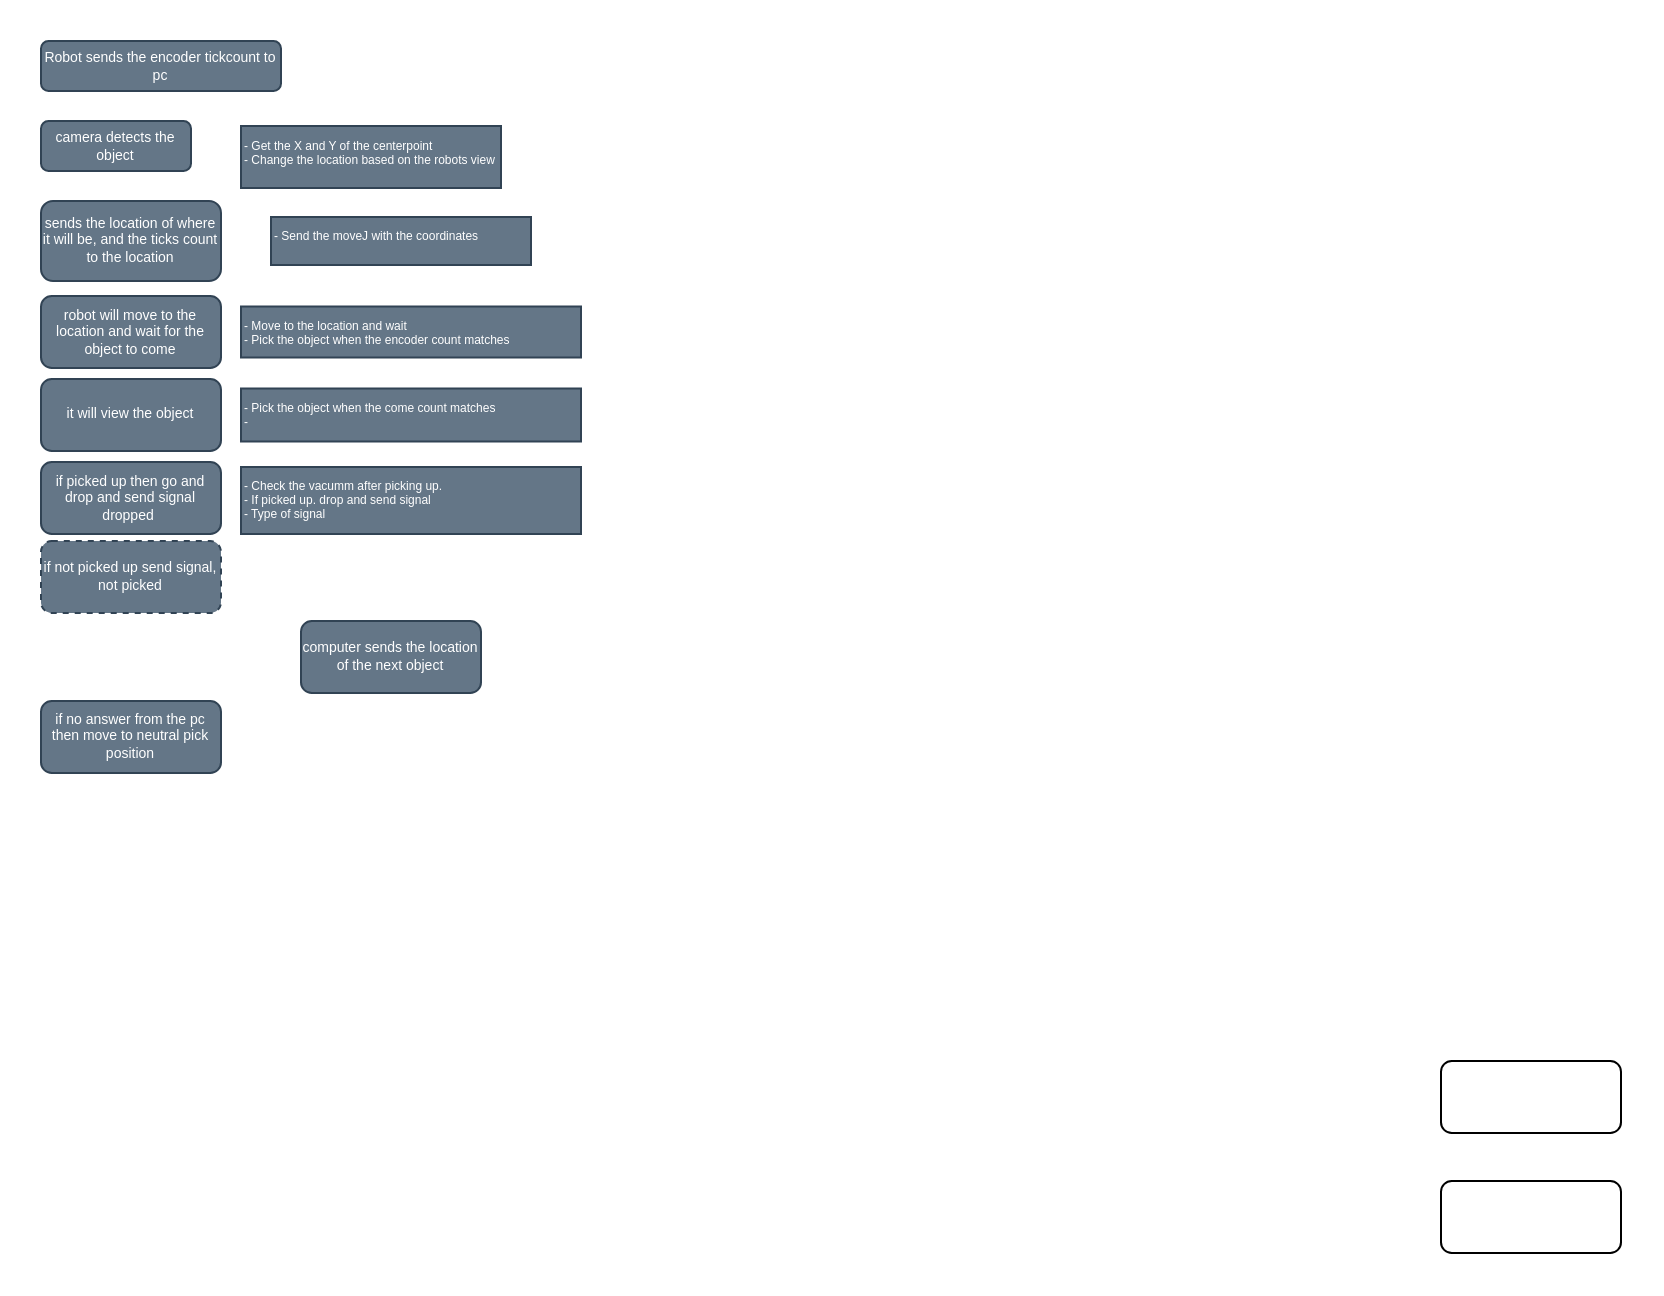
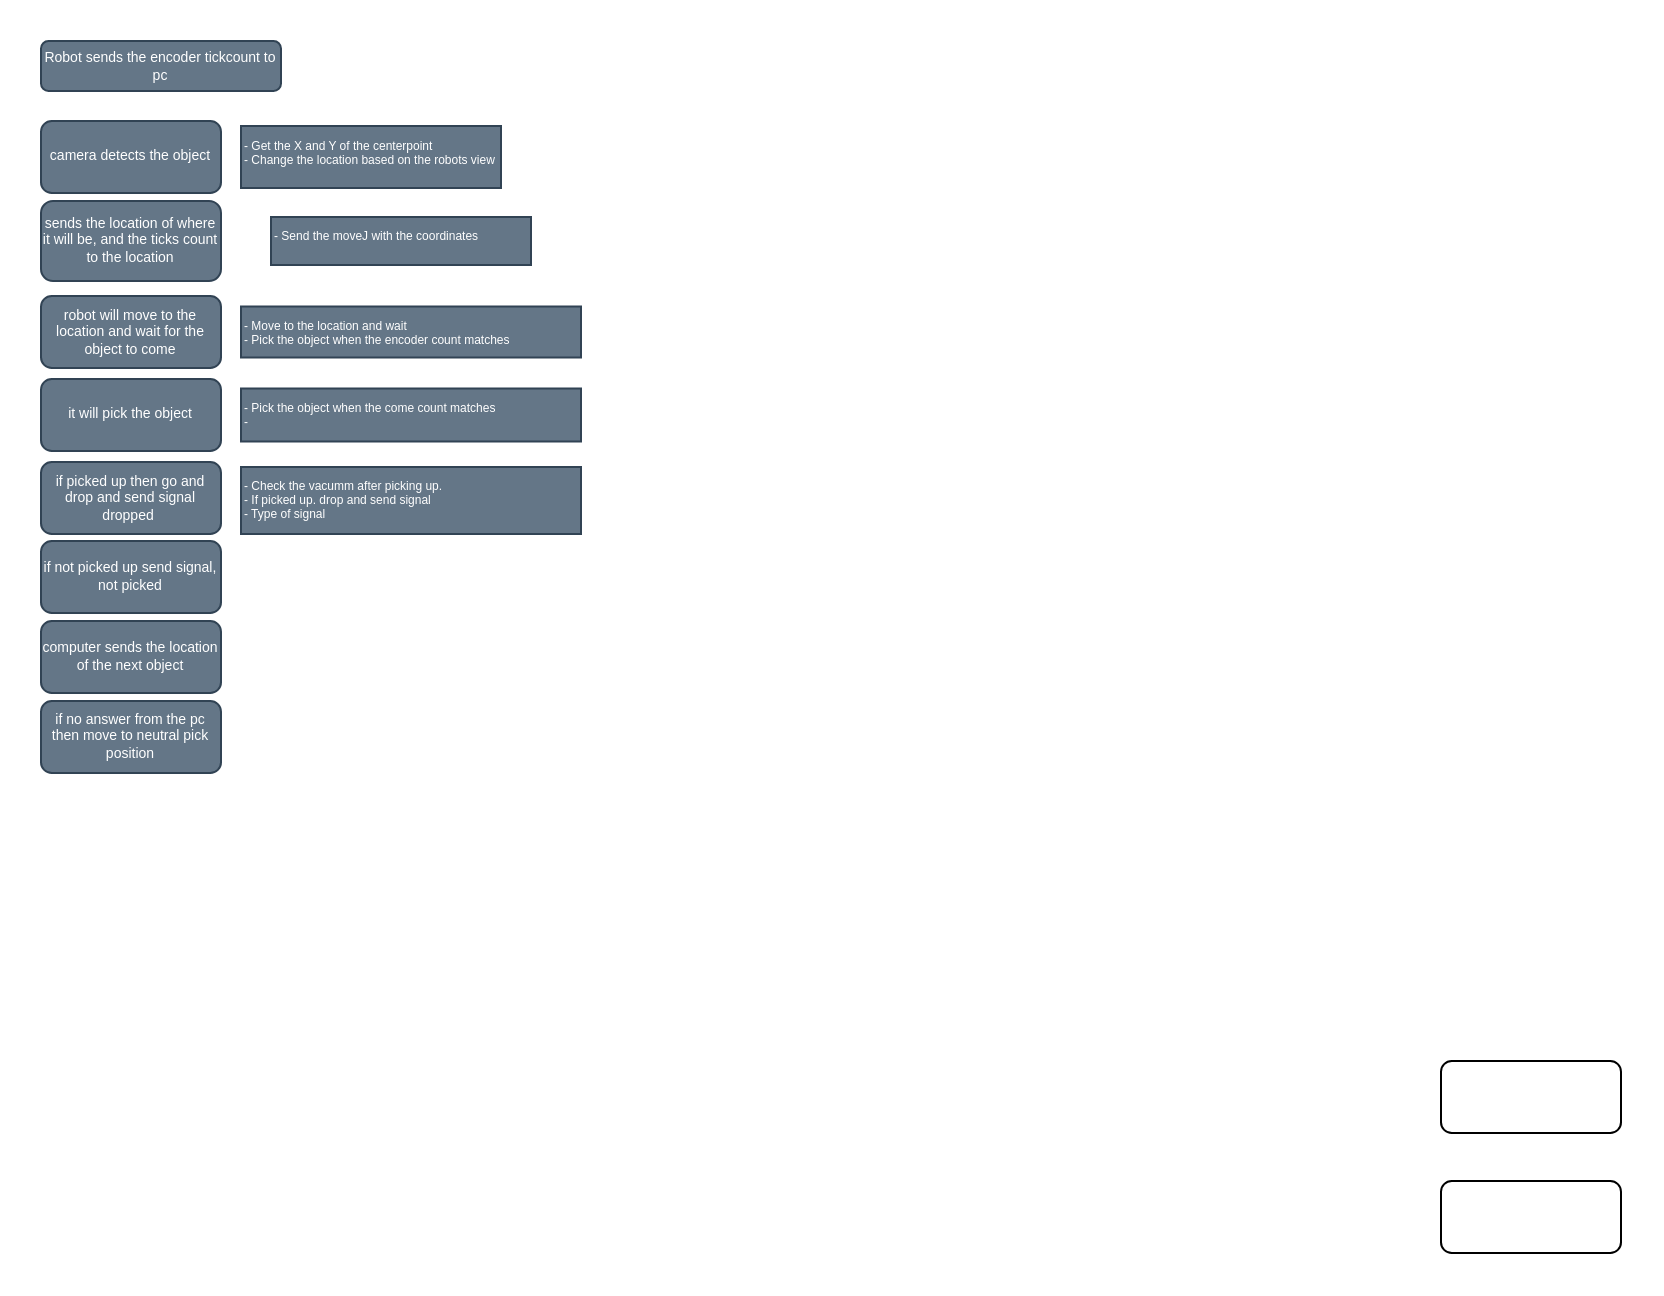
(116, 146) -> (131, 157)
(131, 415) -> (131, 415)
(131, 577) -> (131, 577)
(391, 657) -> (131, 657)
